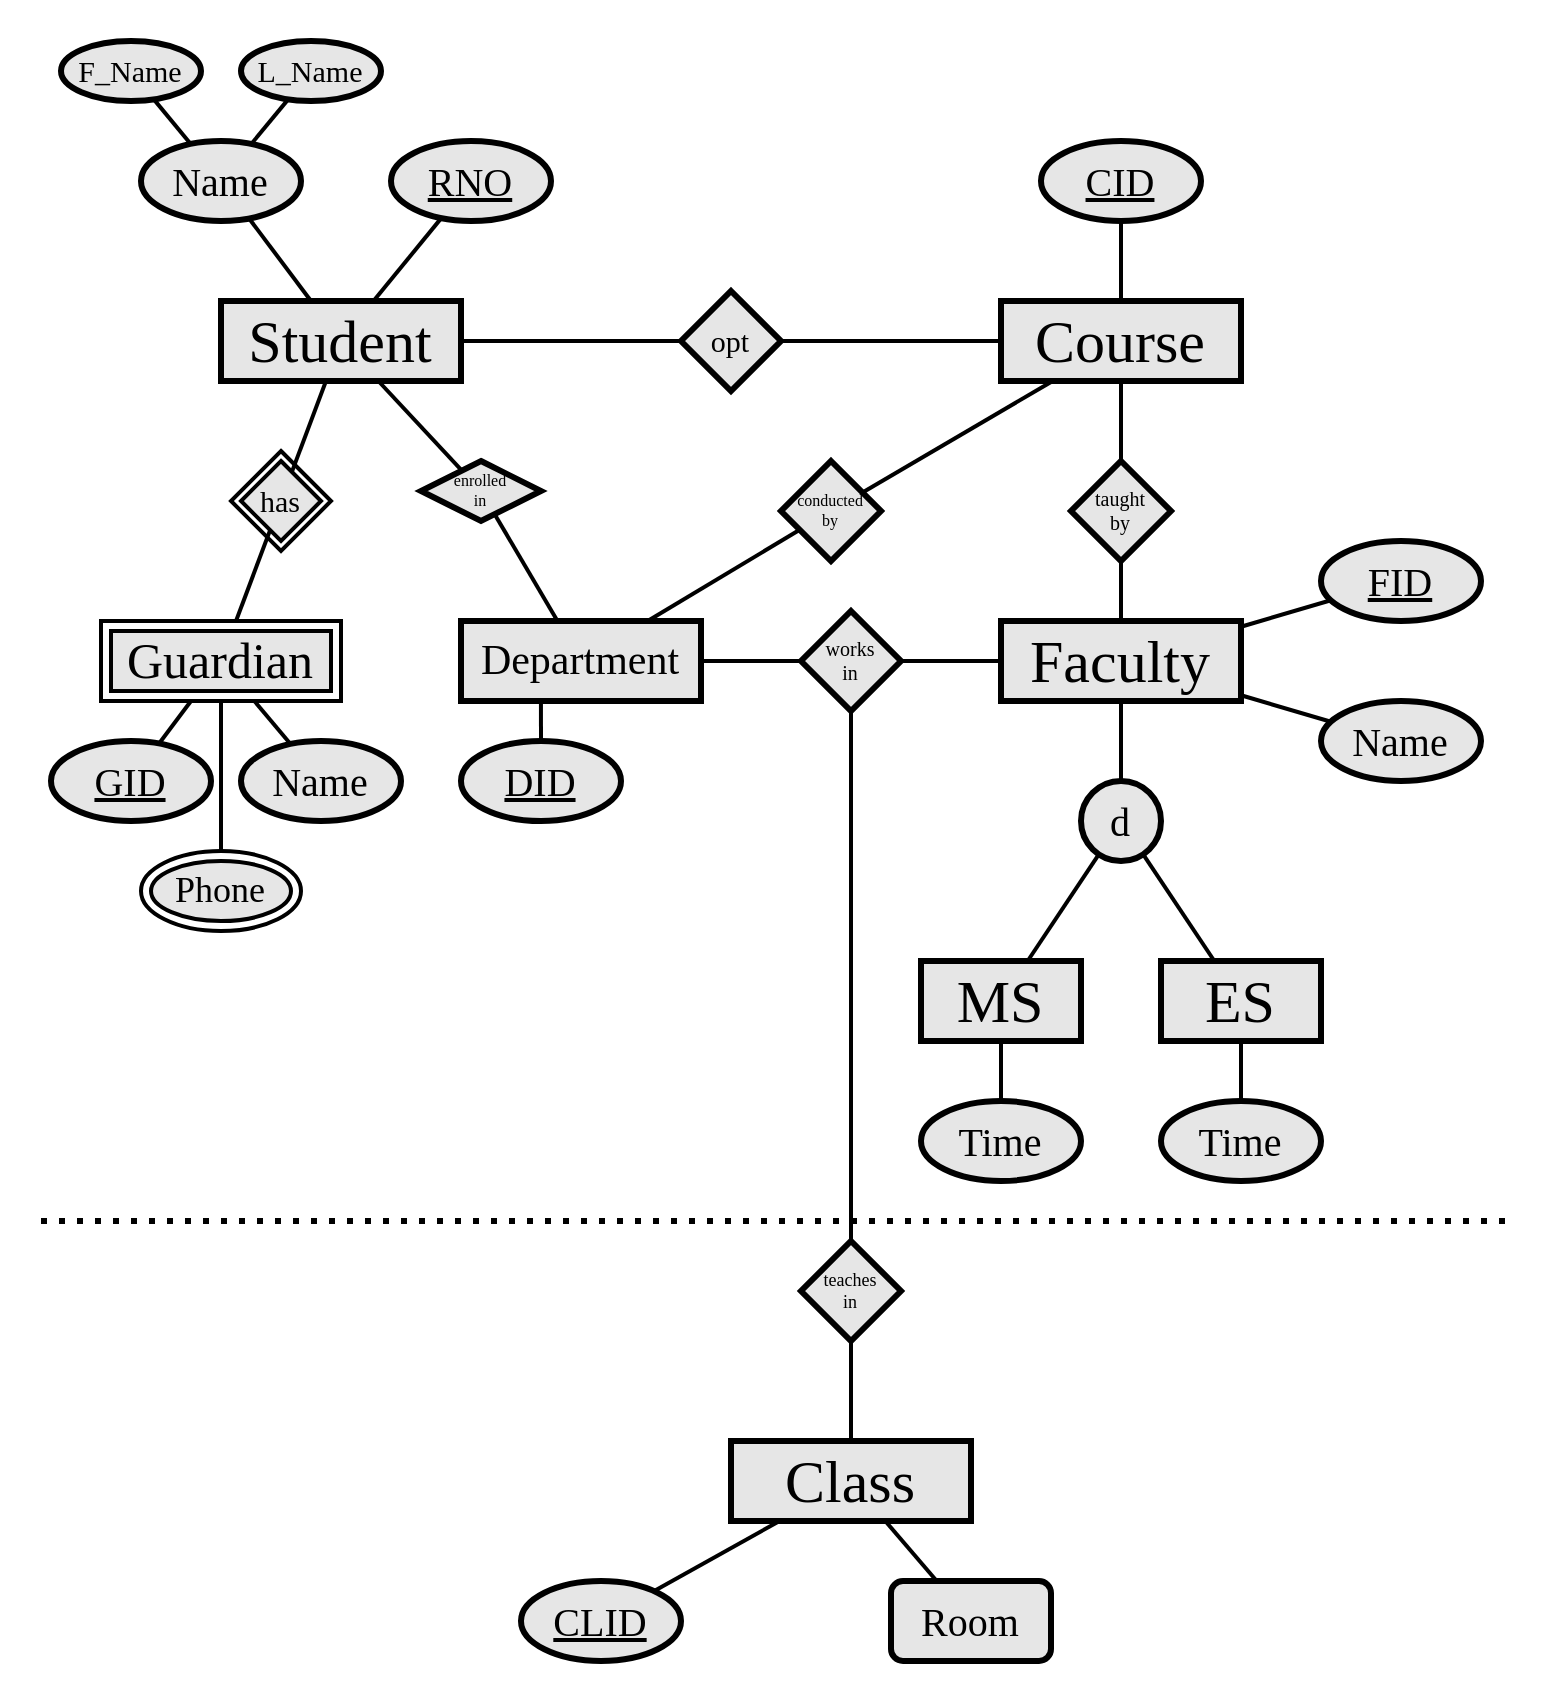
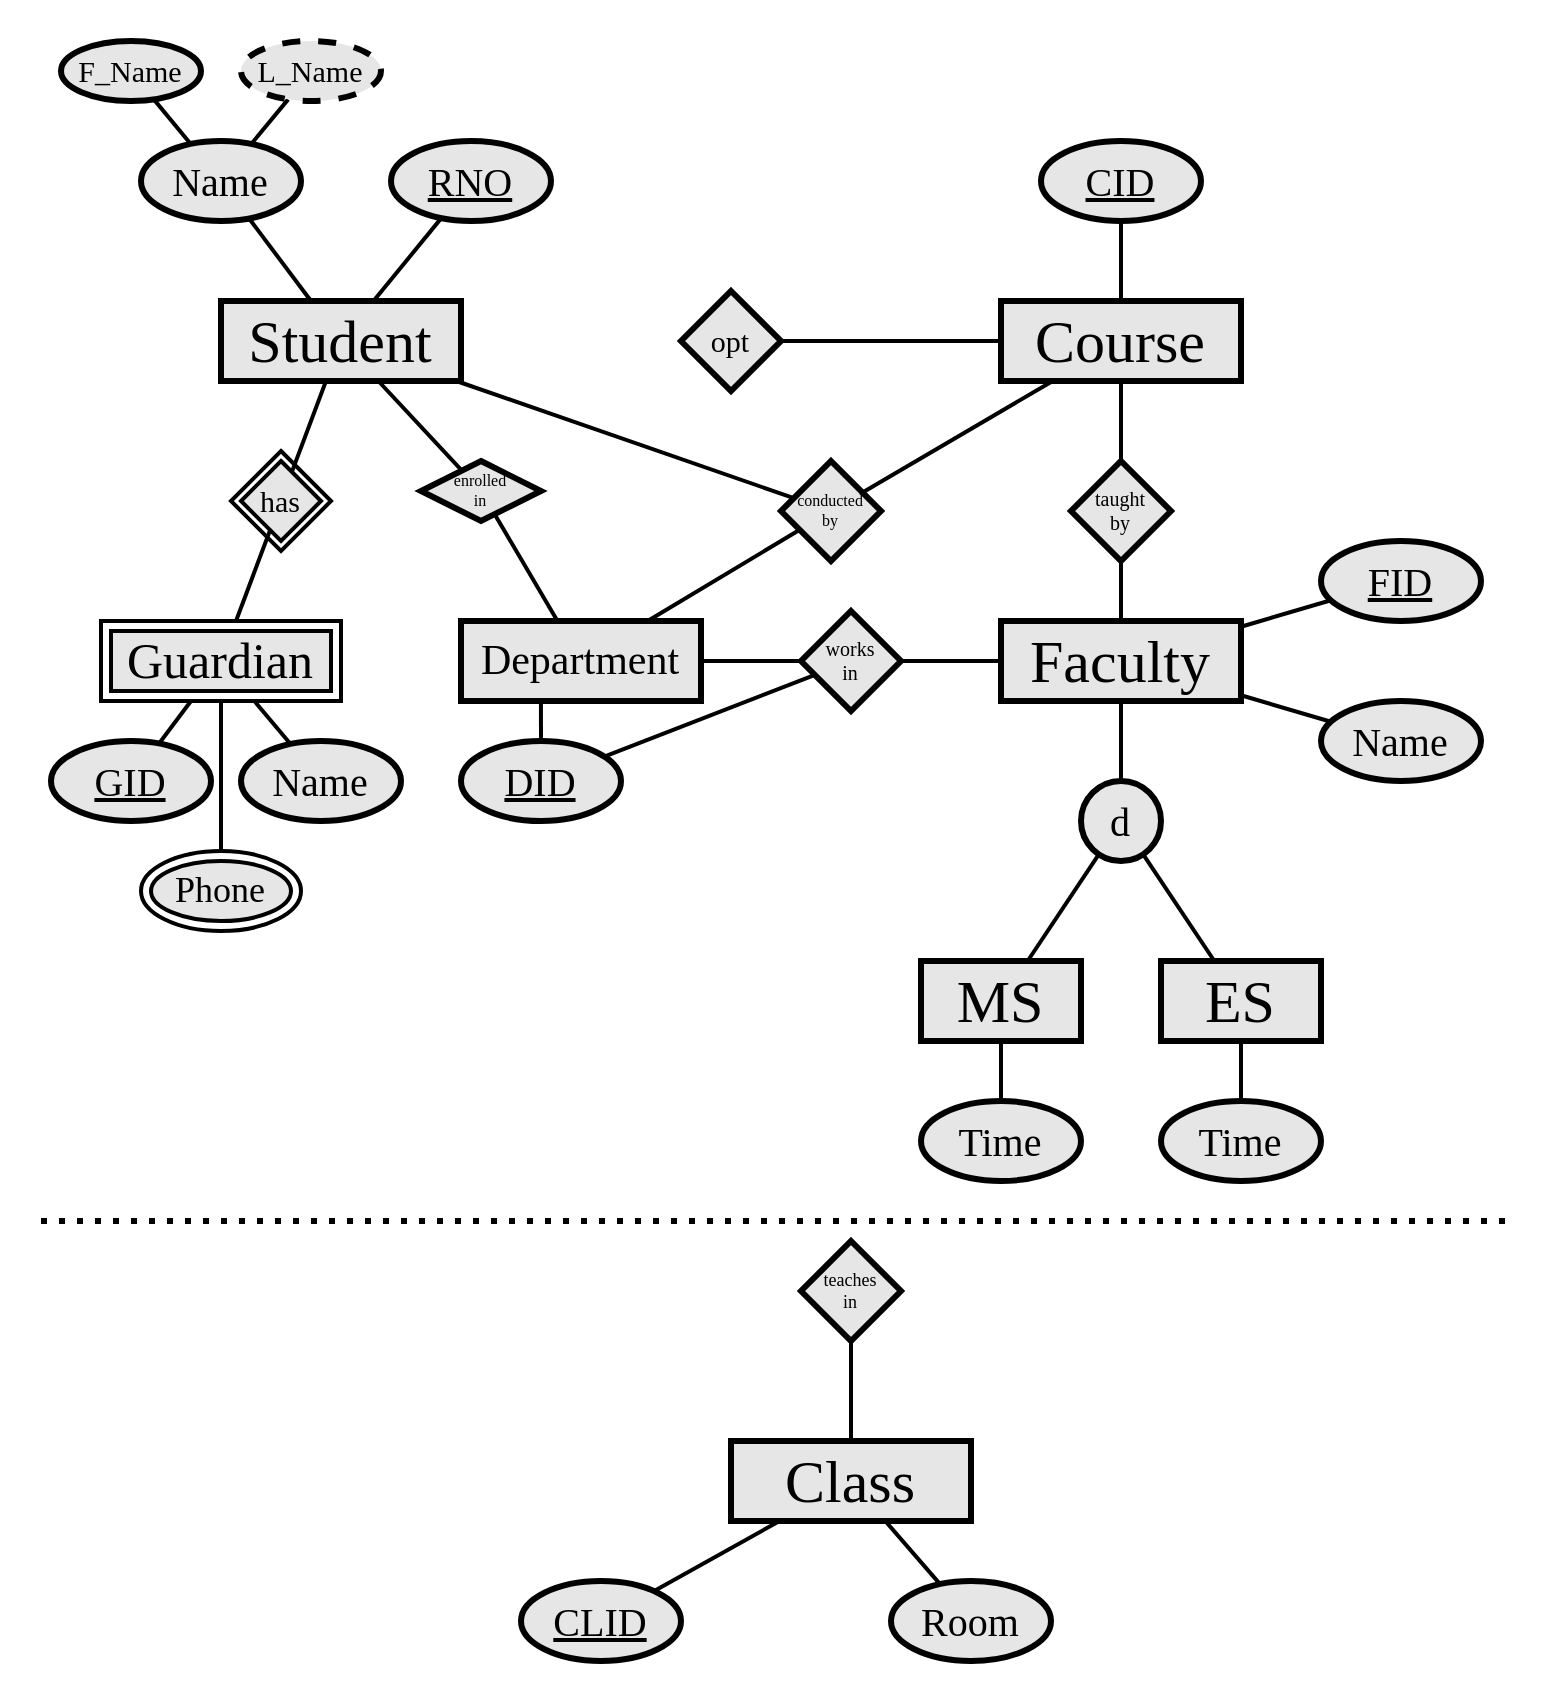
(311, 71) -> (311, 71)
(570, 341) -> (625, 439)
(851, 975) -> (710, 716)
(971, 1621) -> (971, 1621)
